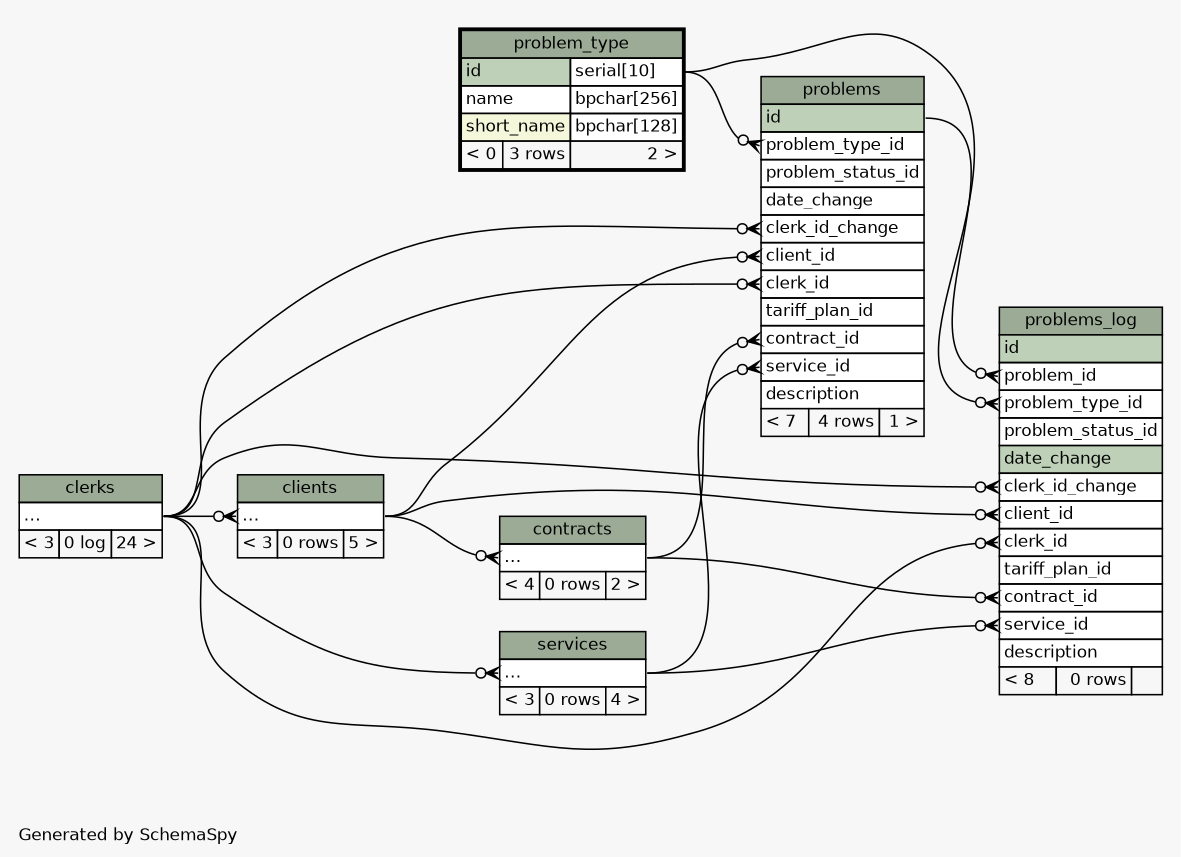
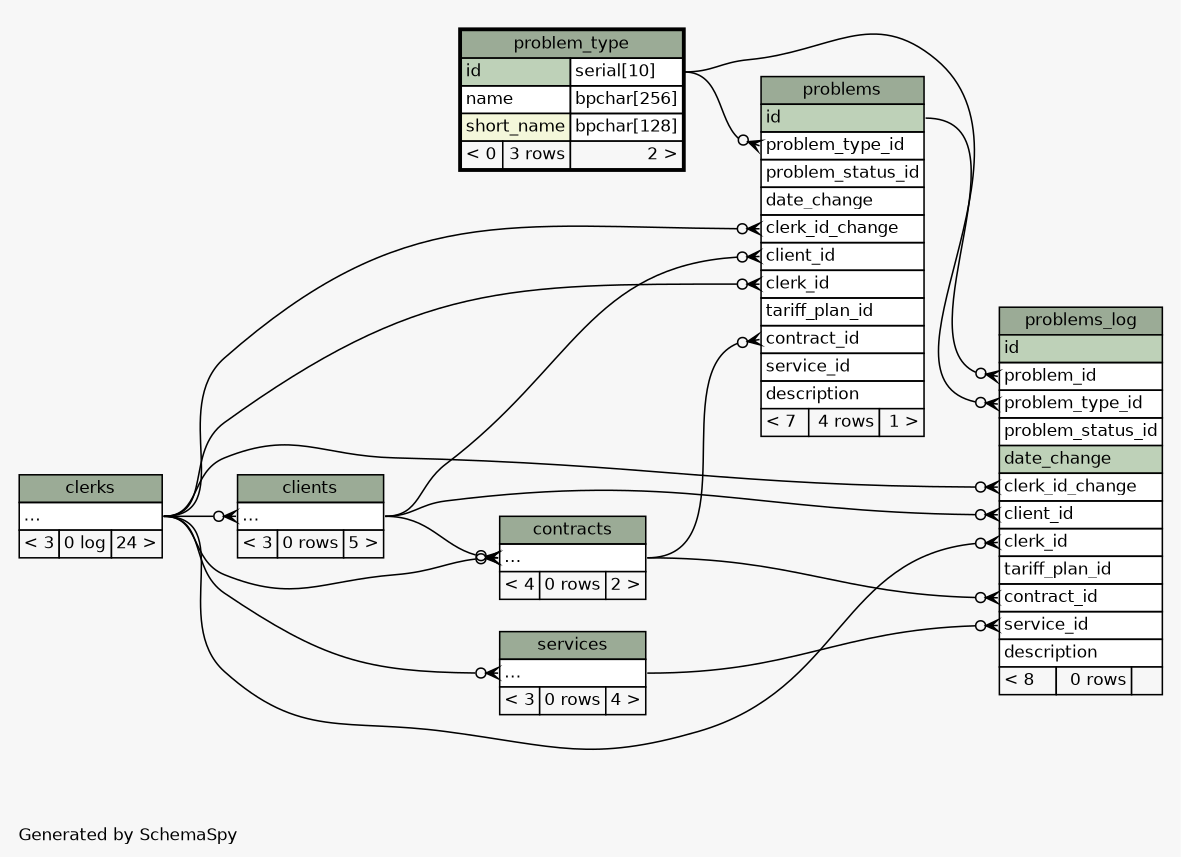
(705, 531) -> none
none -> (306, 588)
